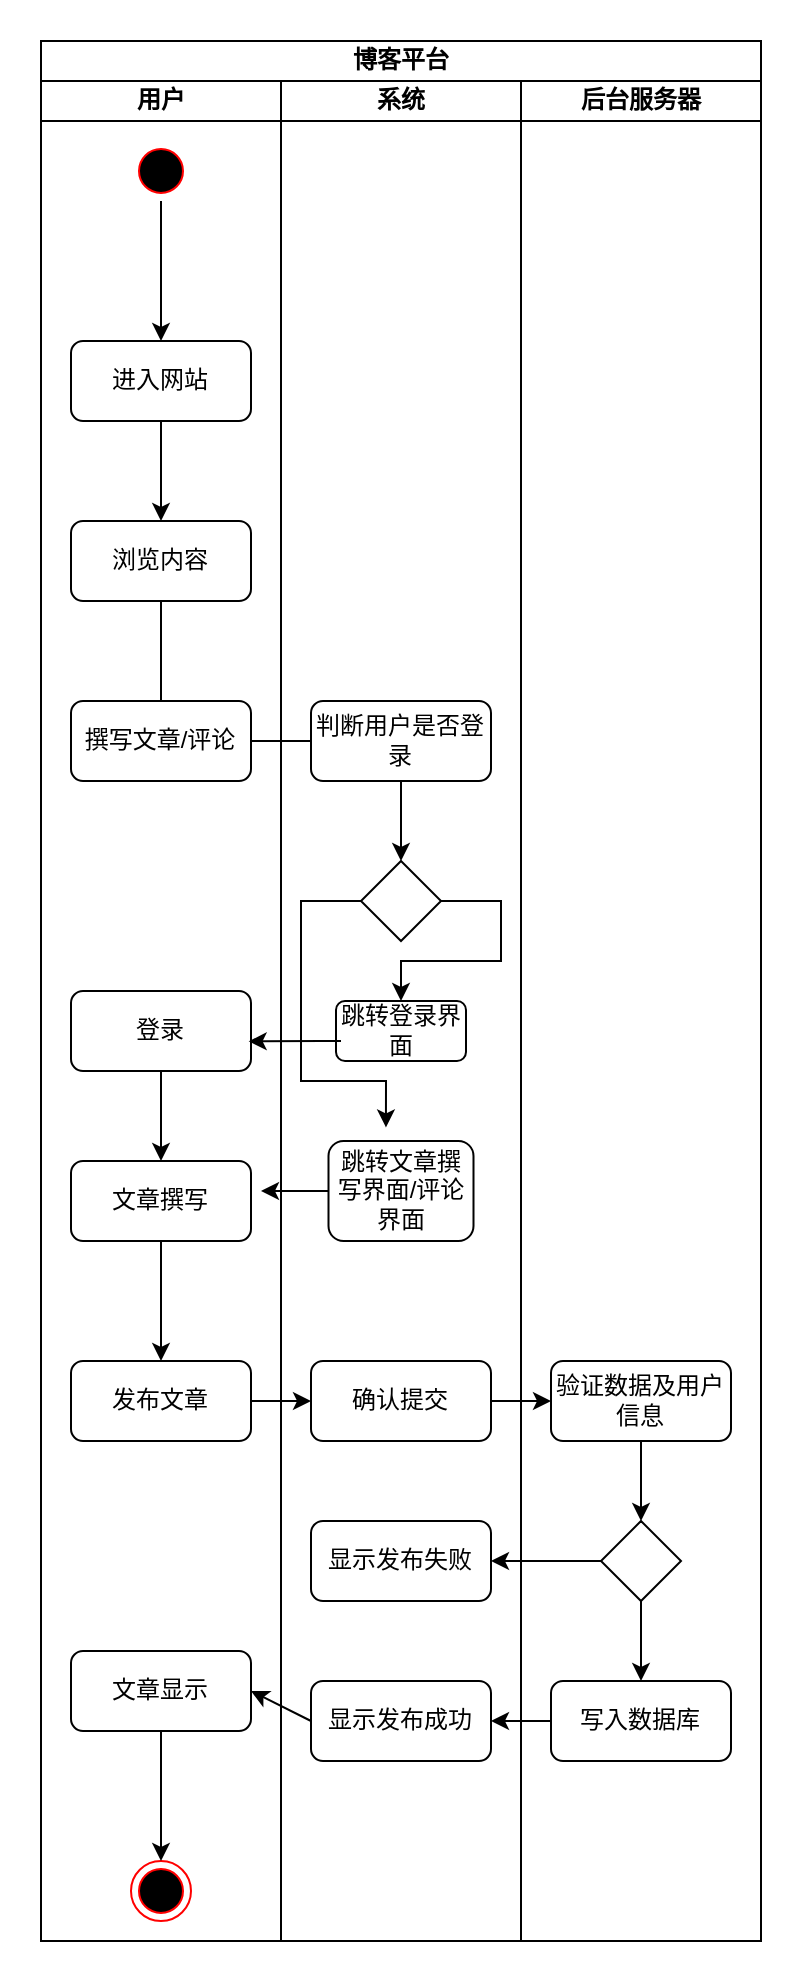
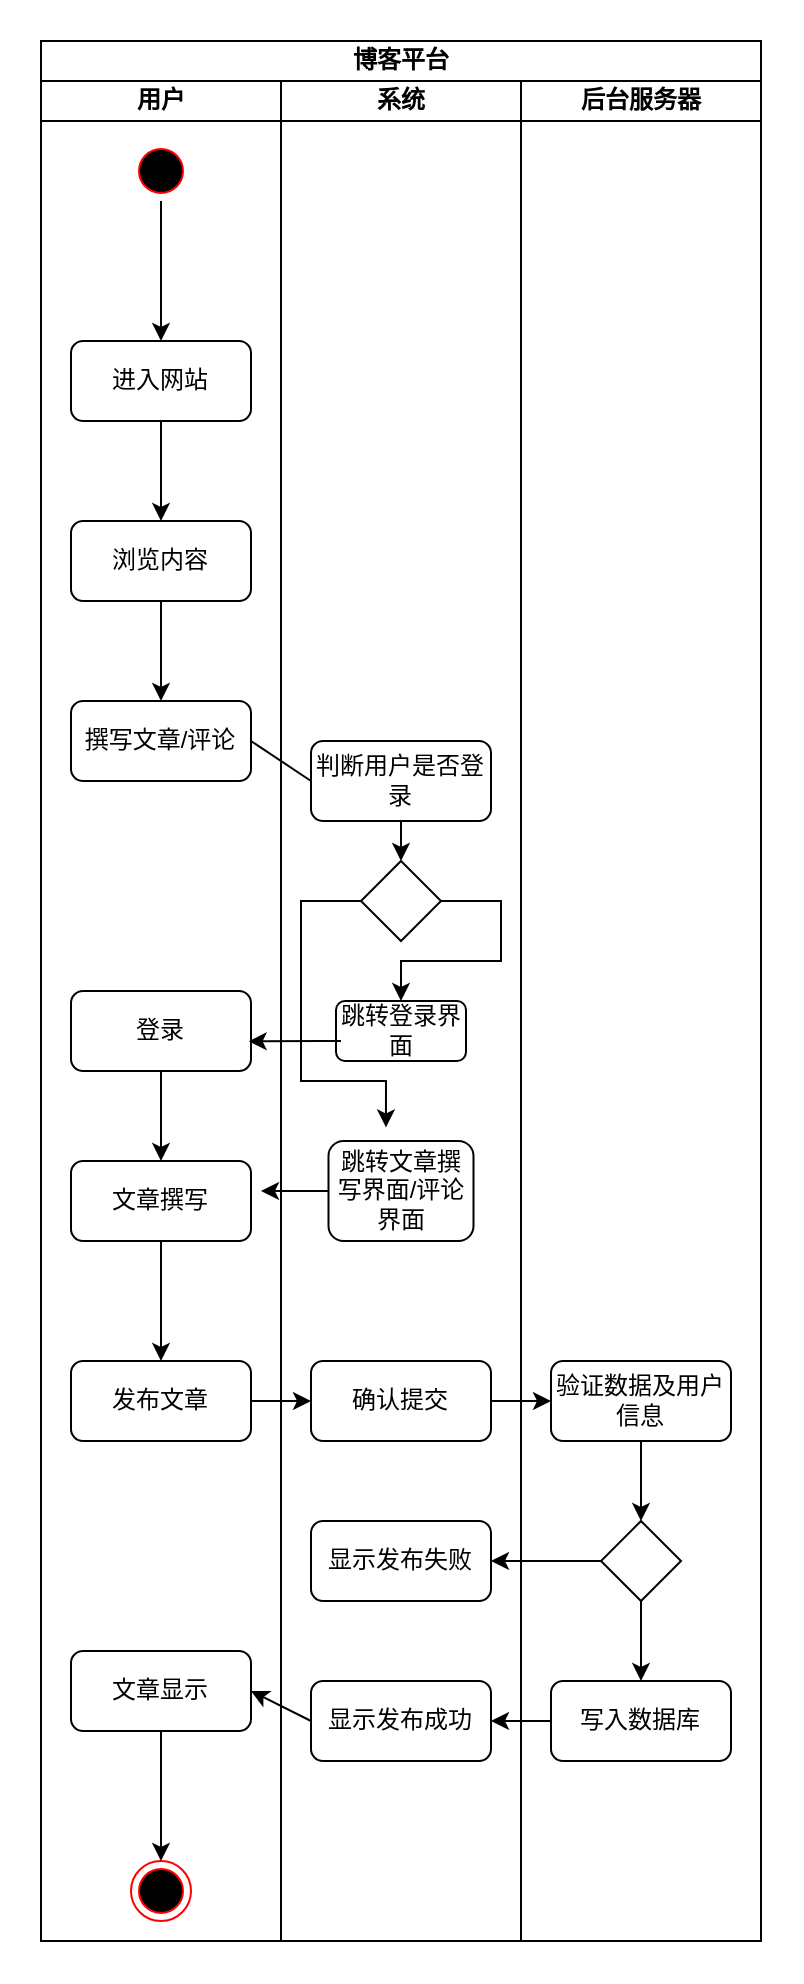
(161, 691) -> (161, 686)
(401, 741) -> (401, 781)
